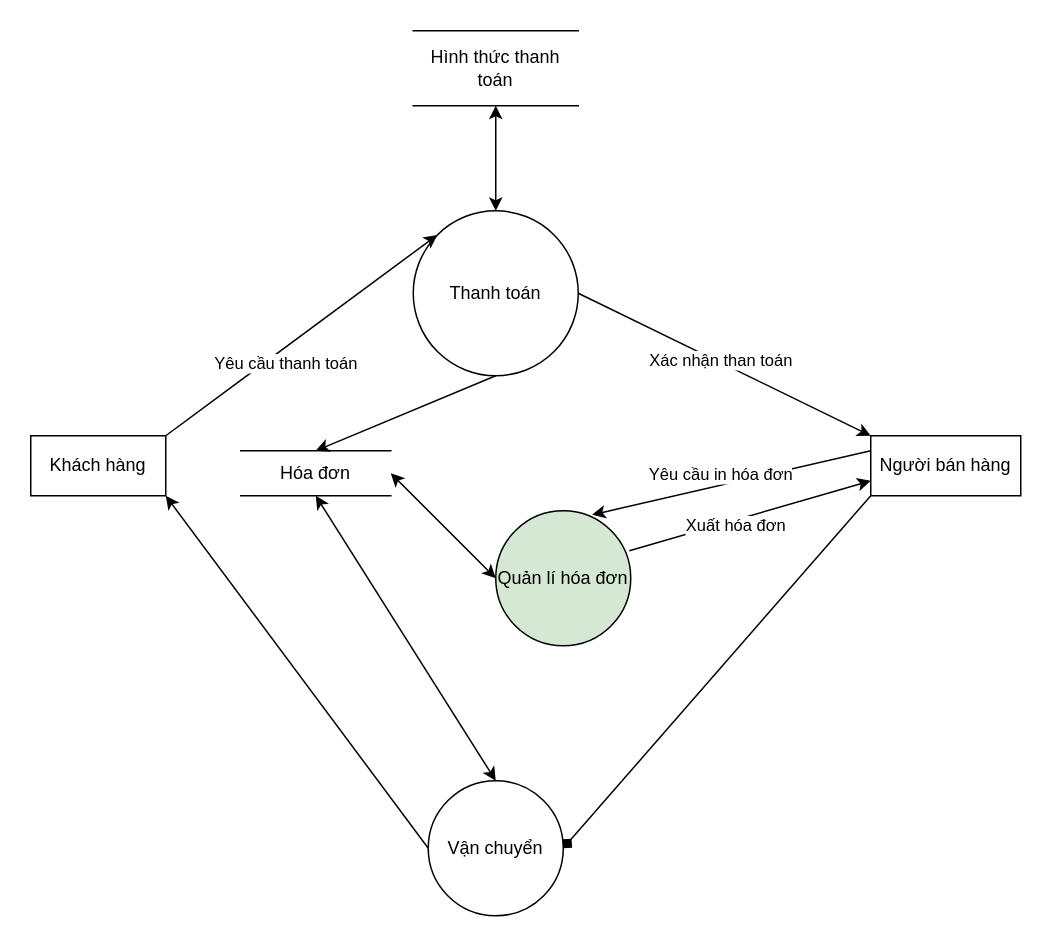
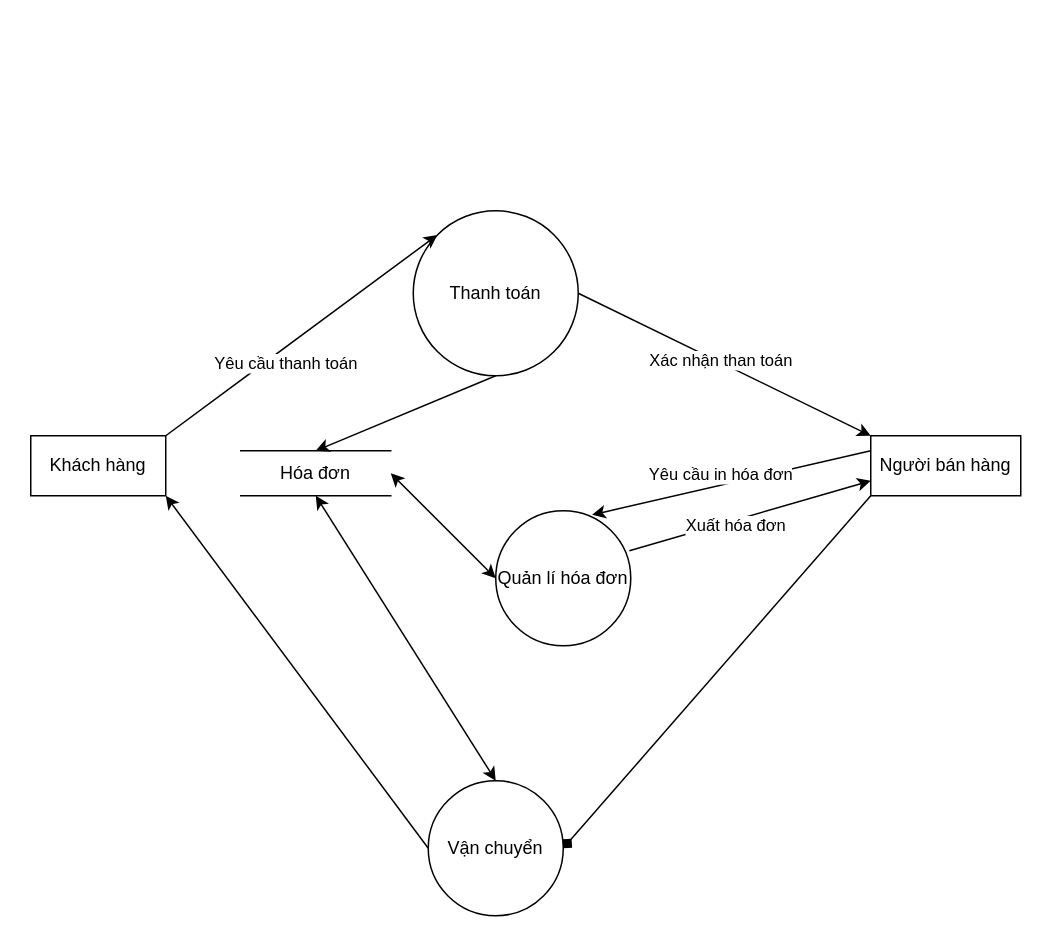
(496, 68) -> none
(496, 159) -> none
(563, 578) -> (563, 578)
